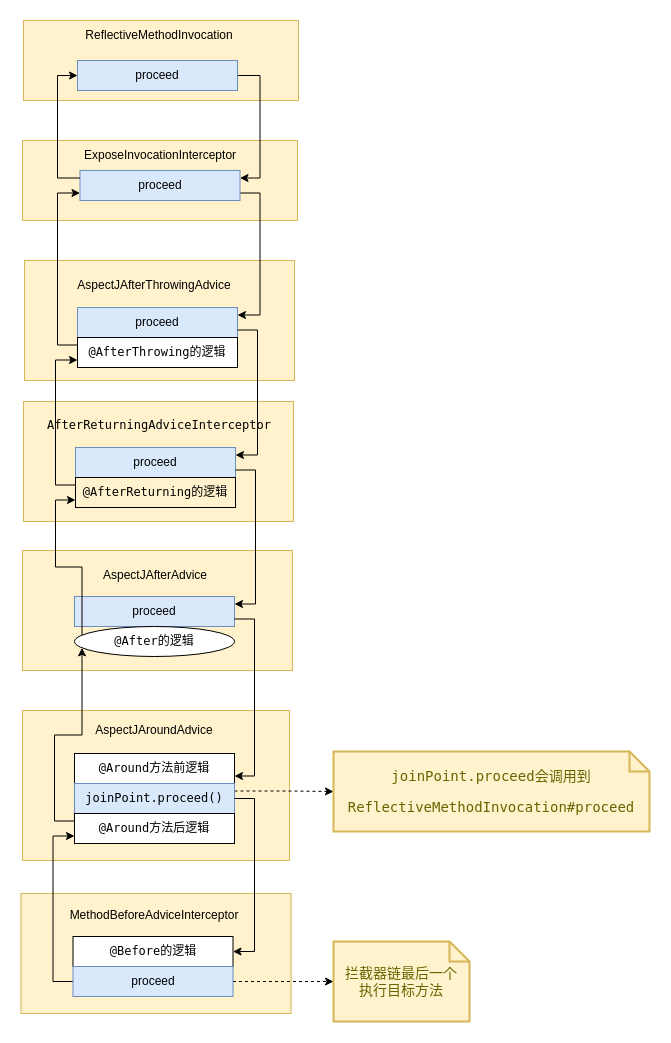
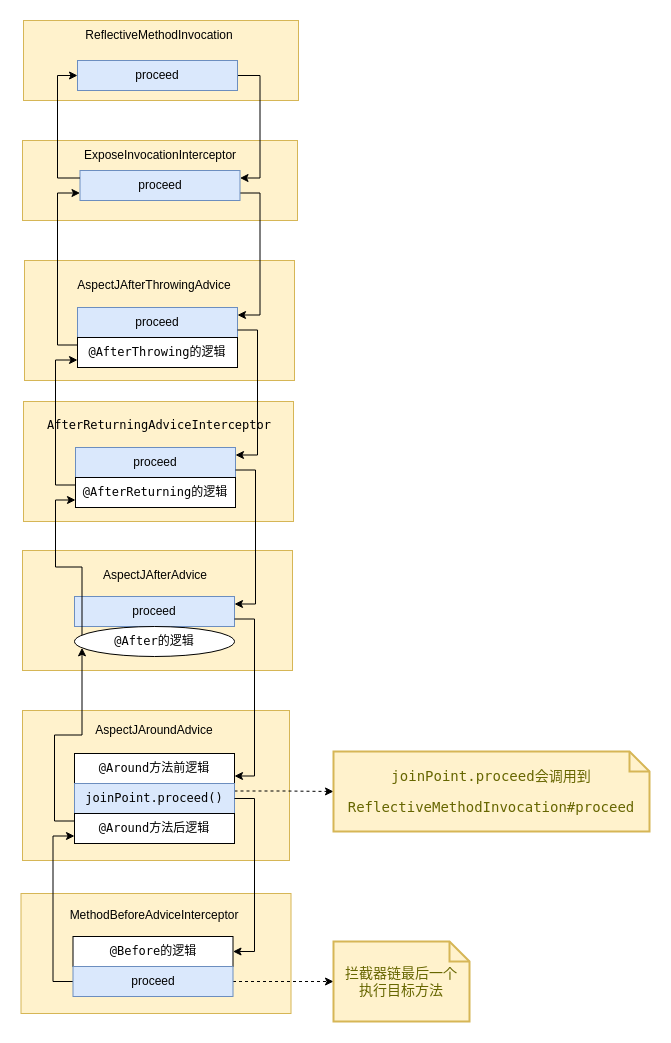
(156, 493) -> (156, 493)
